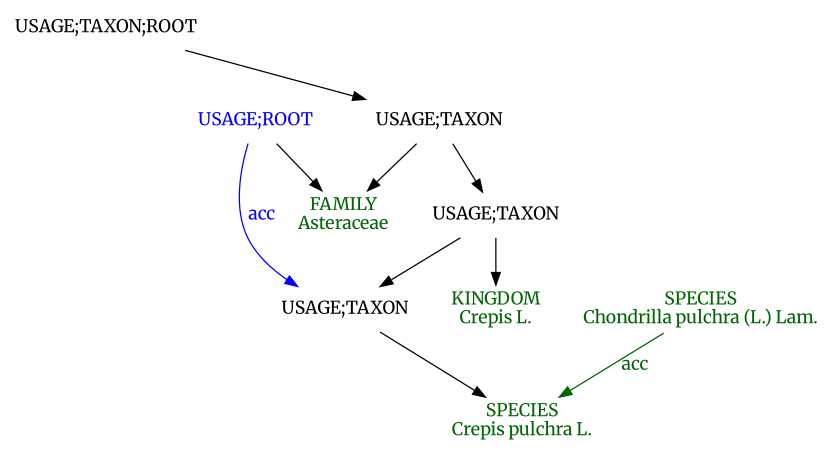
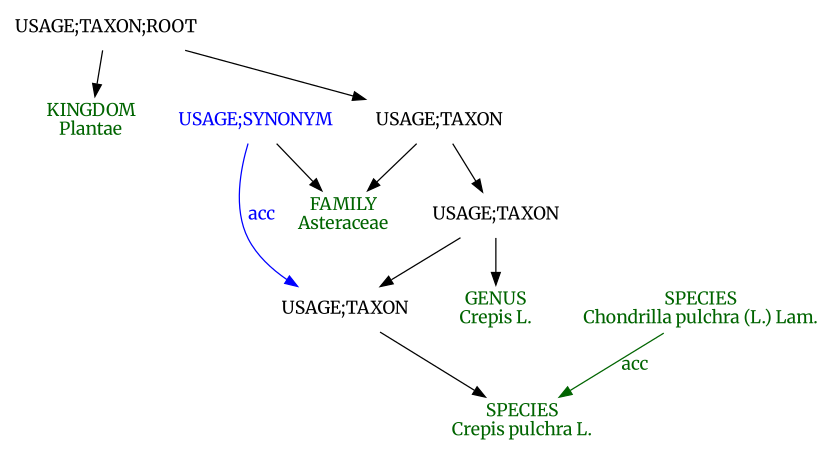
none -> (91, 121)
(256, 121) -> (256, 121)
(496, 309) -> (496, 309)
